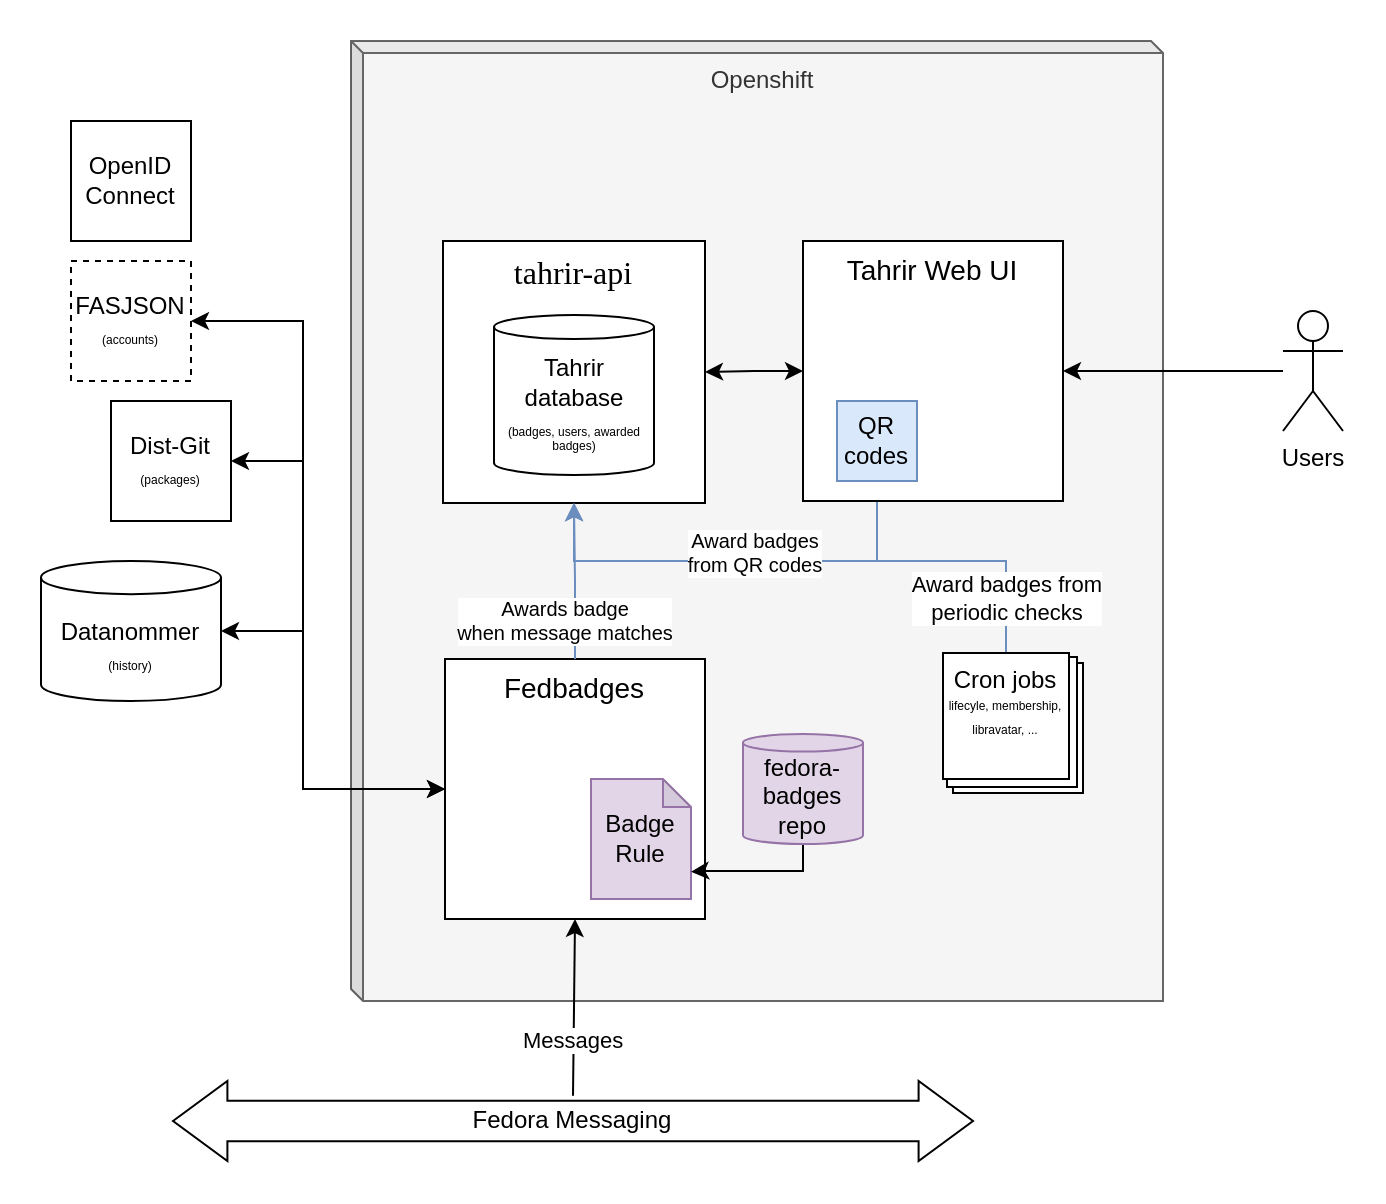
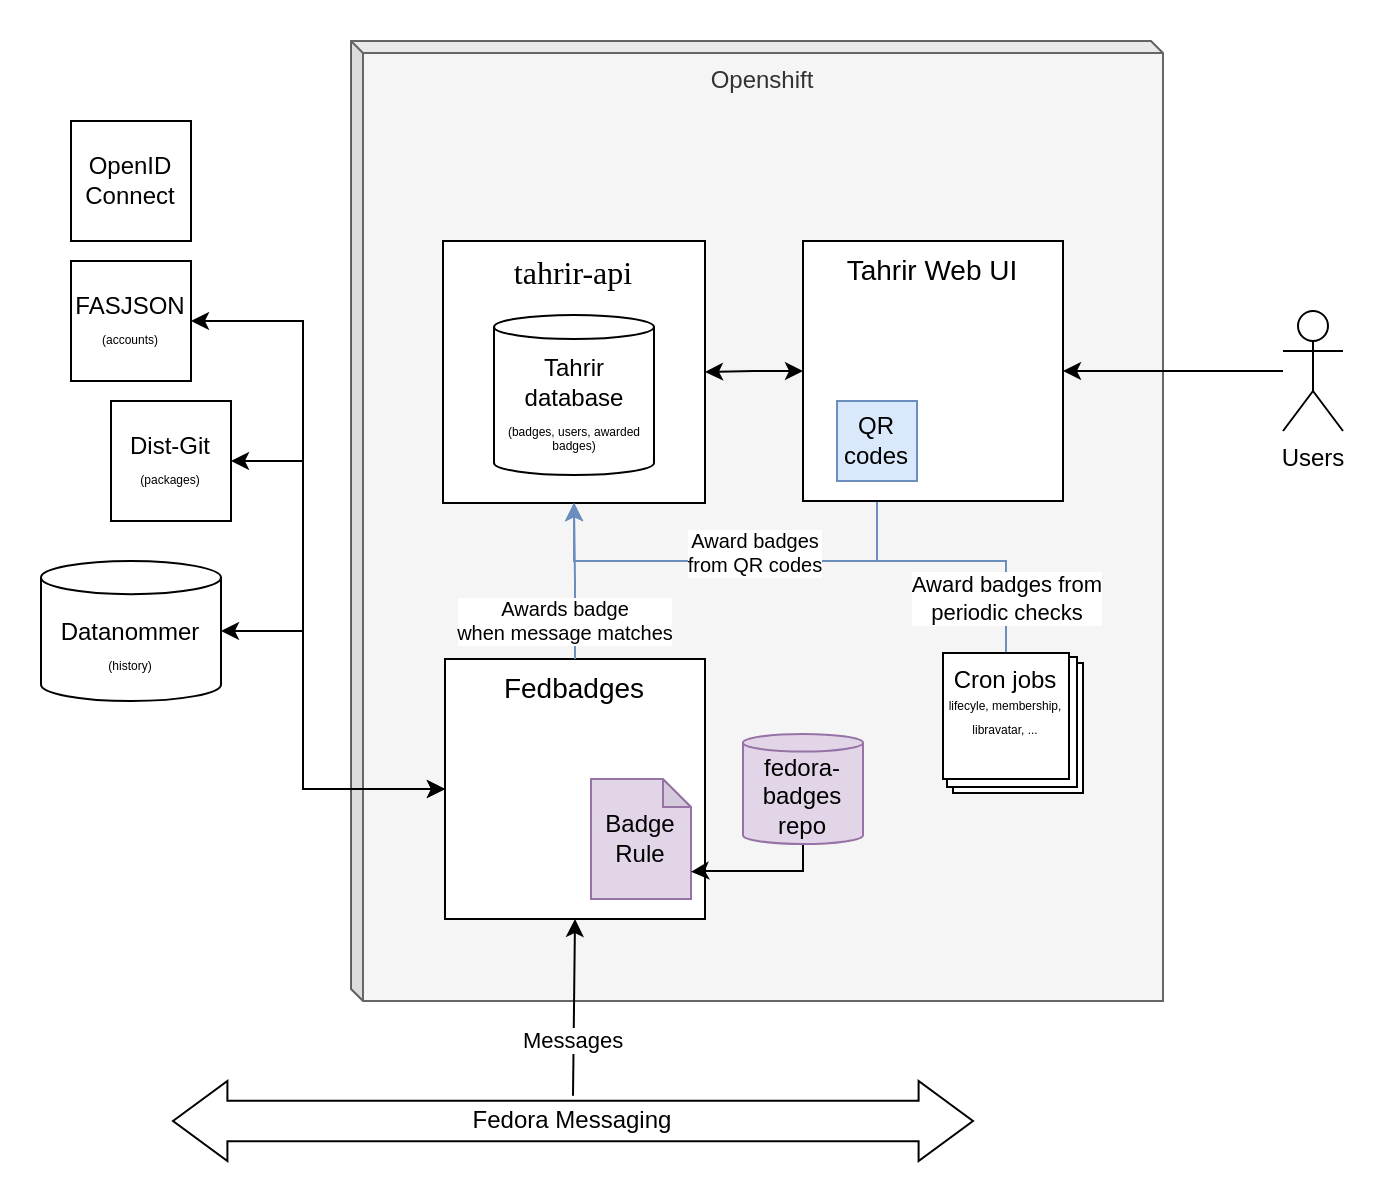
(131, 321) -> (131, 321)
